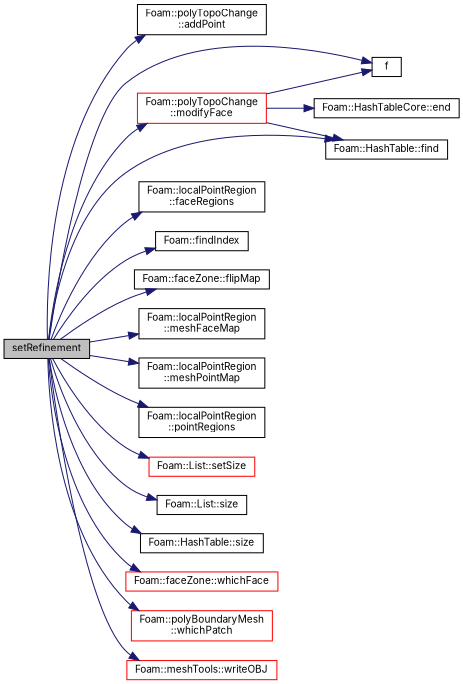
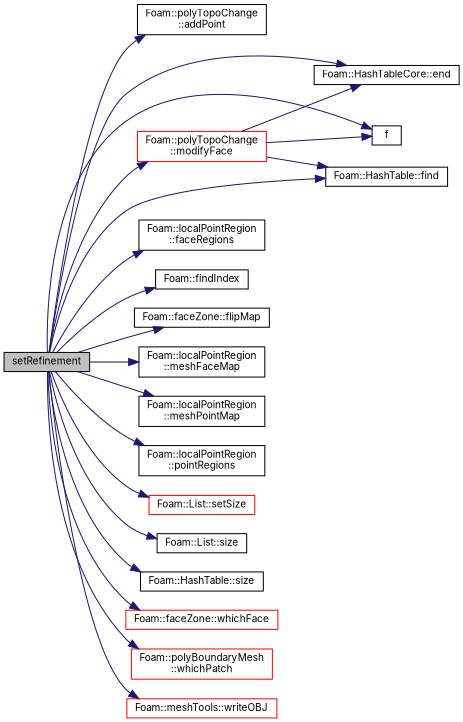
none -> (110, 115)
